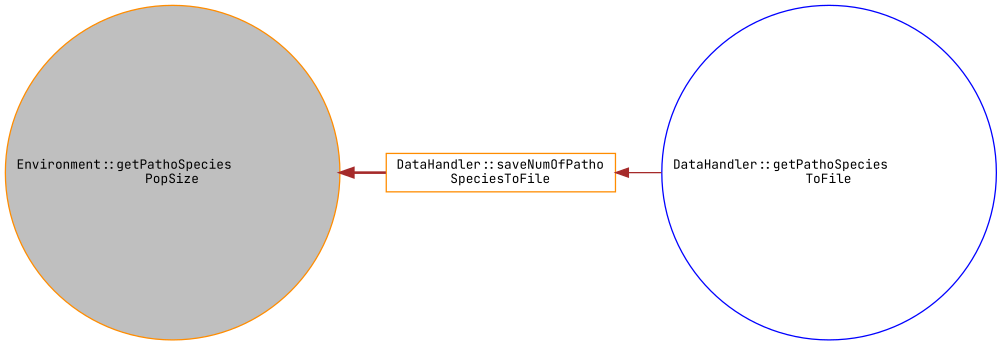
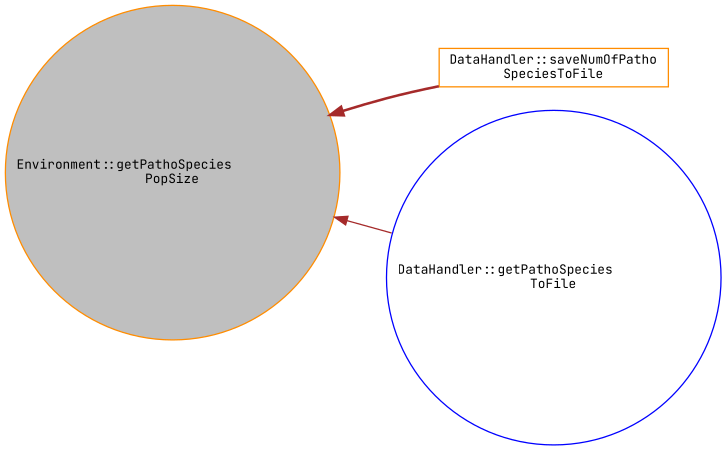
(645, 173) -> (369, 227)
